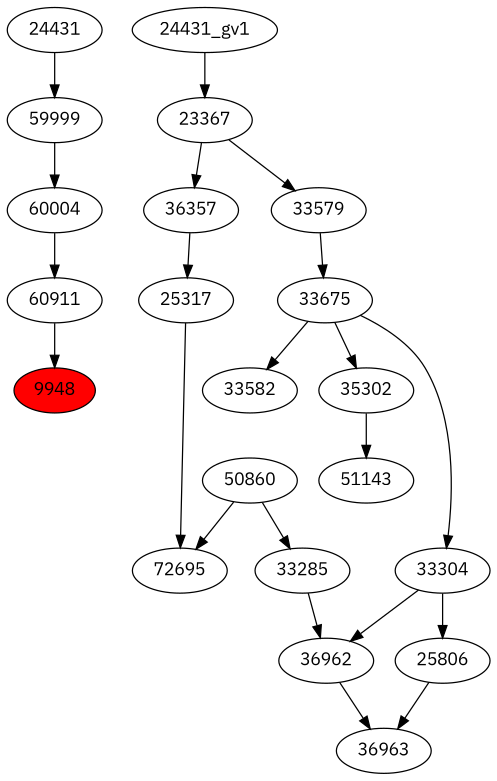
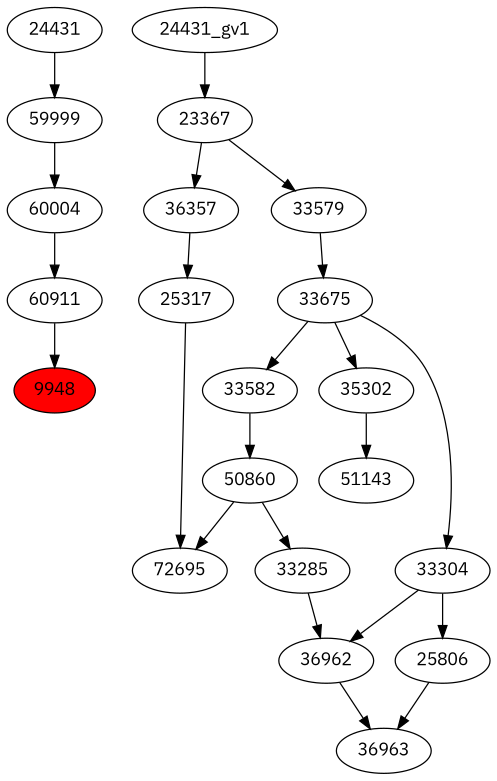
none -> (250, 429)
